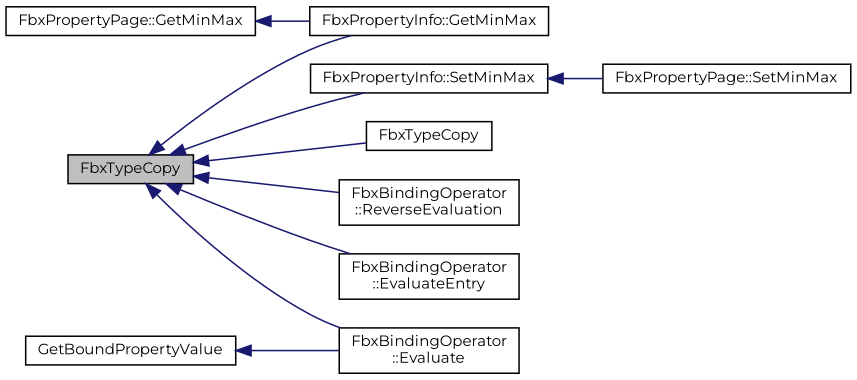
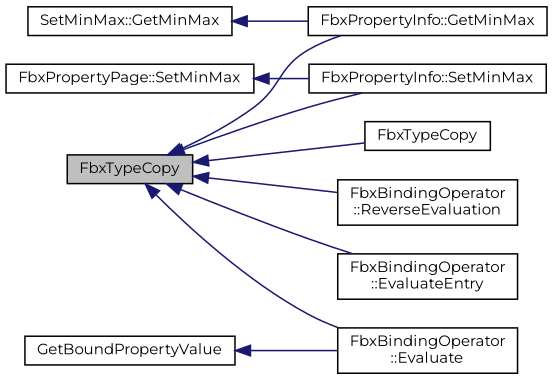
(131, 21) -> (130, 21)
(583, 79) -> (291, 79)
